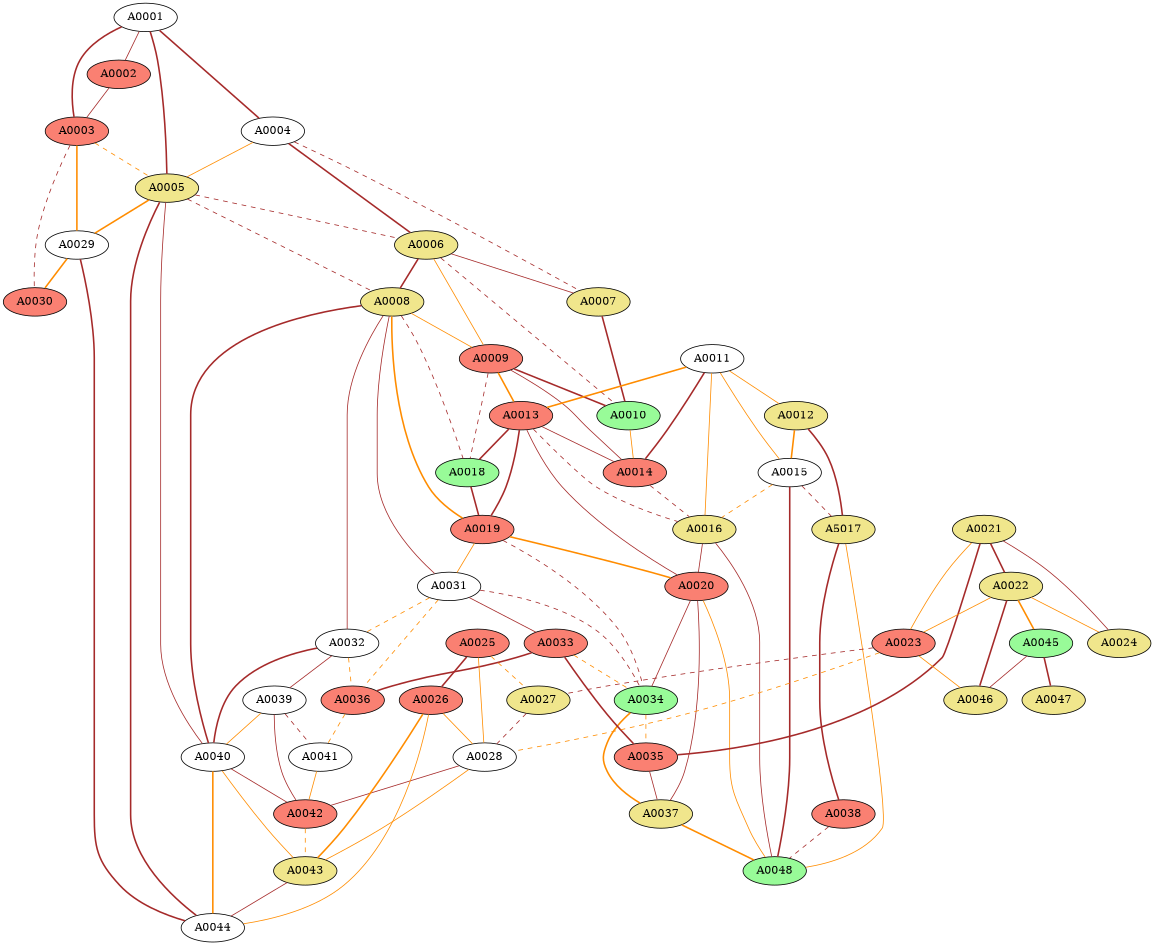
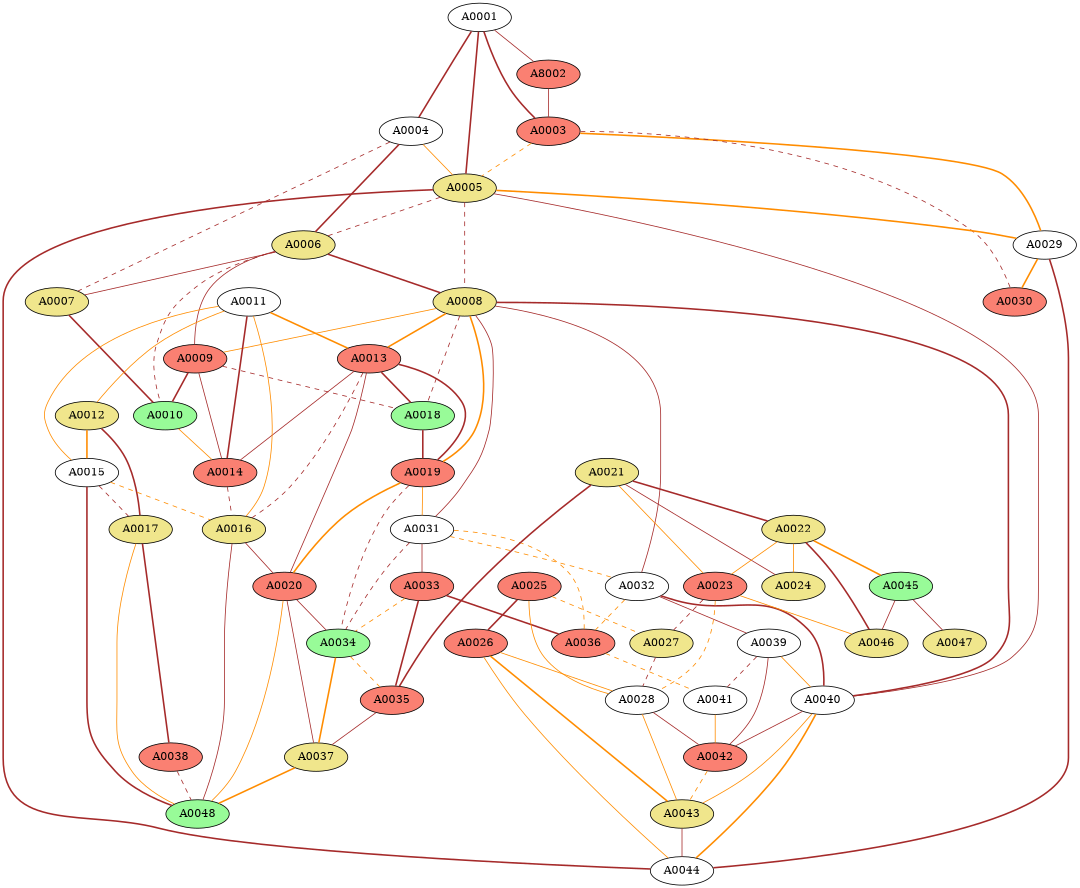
(119, 74) -> (548, 74)
(459, 302) -> (215, 282)
(506, 387) -> (417, 330)
(843, 529) -> (141, 529)
(1047, 672) -> (928, 615)
